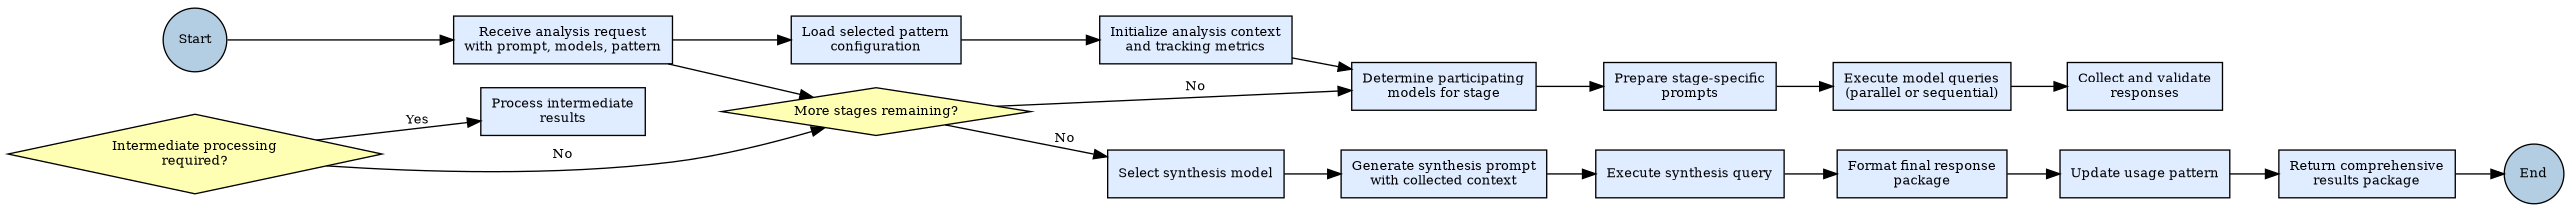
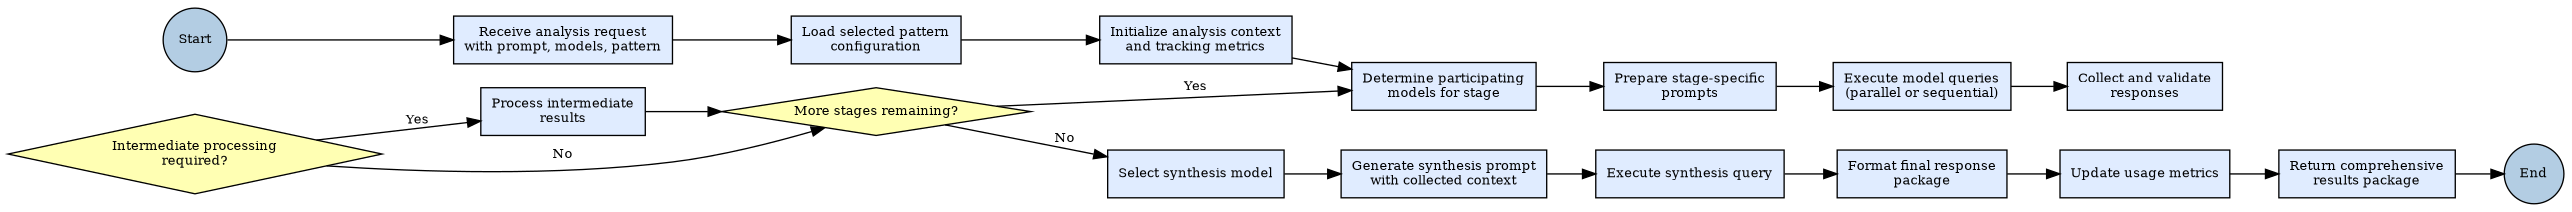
(734, 79) -> (677, 112)
(1196, 87) -> (1196, 87)
(2145, 174) -> (2145, 174)
